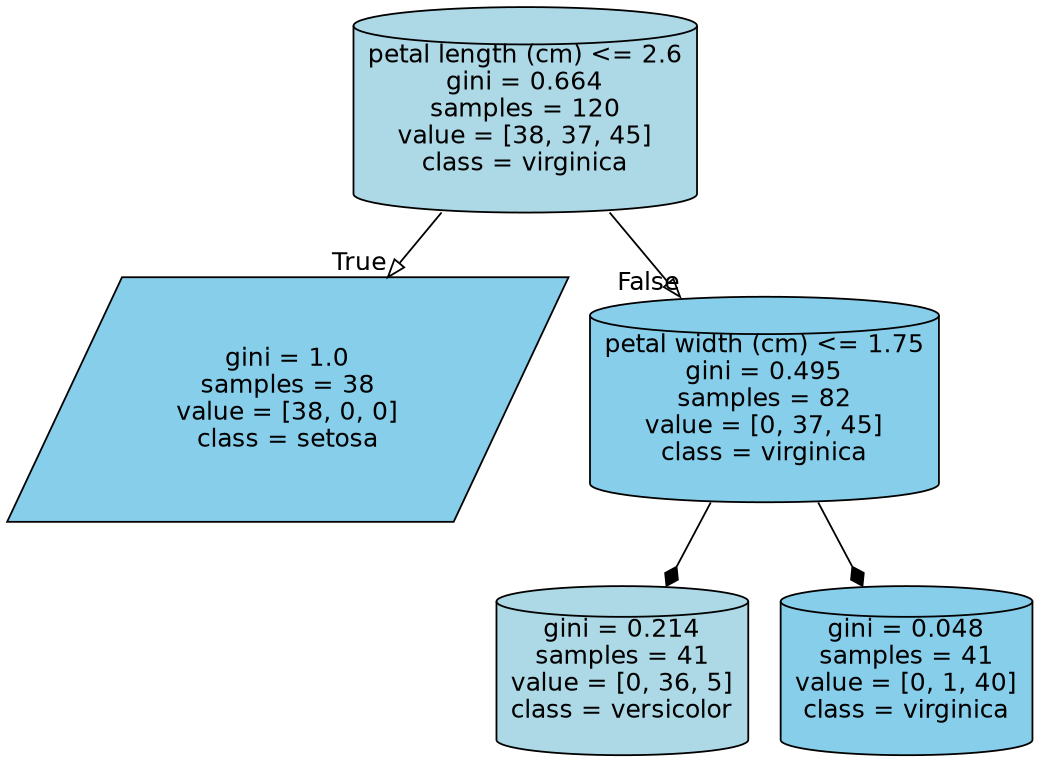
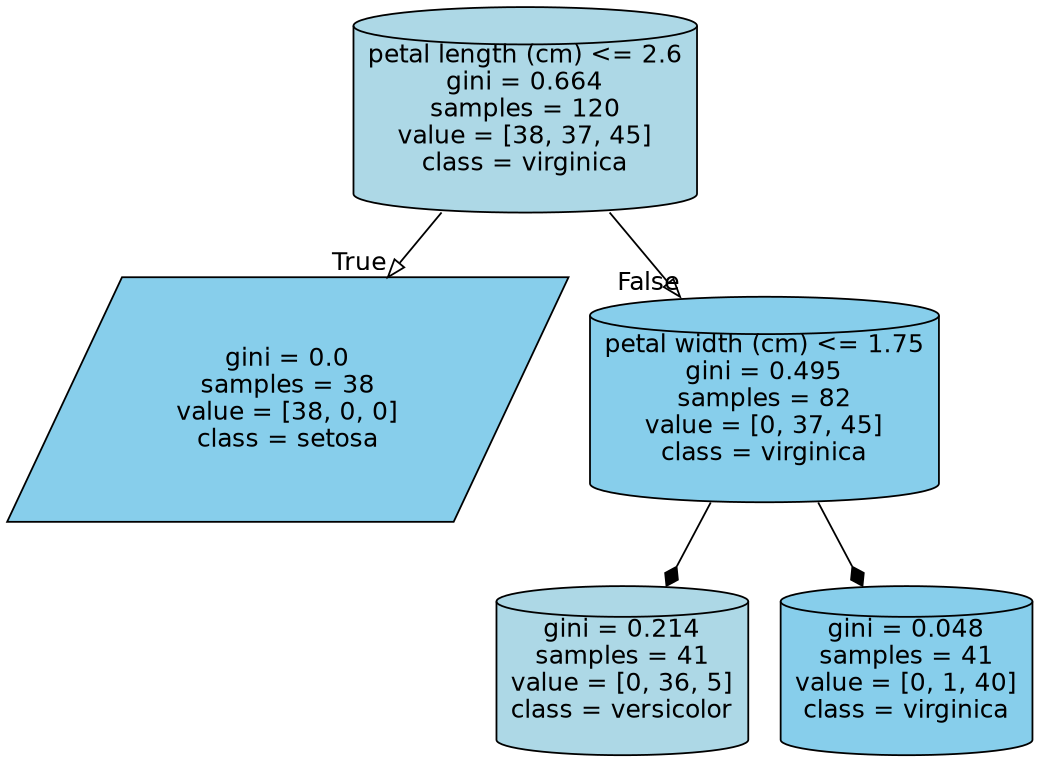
(288, 400) -> (288, 400)
